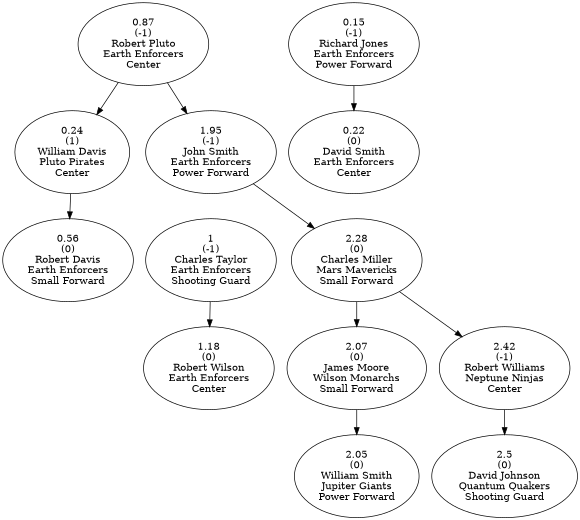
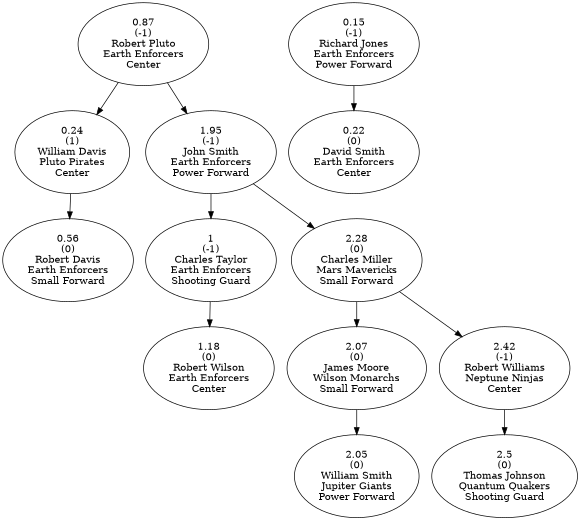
none -> (211, 203)
(505, 476) -> (505, 476)
